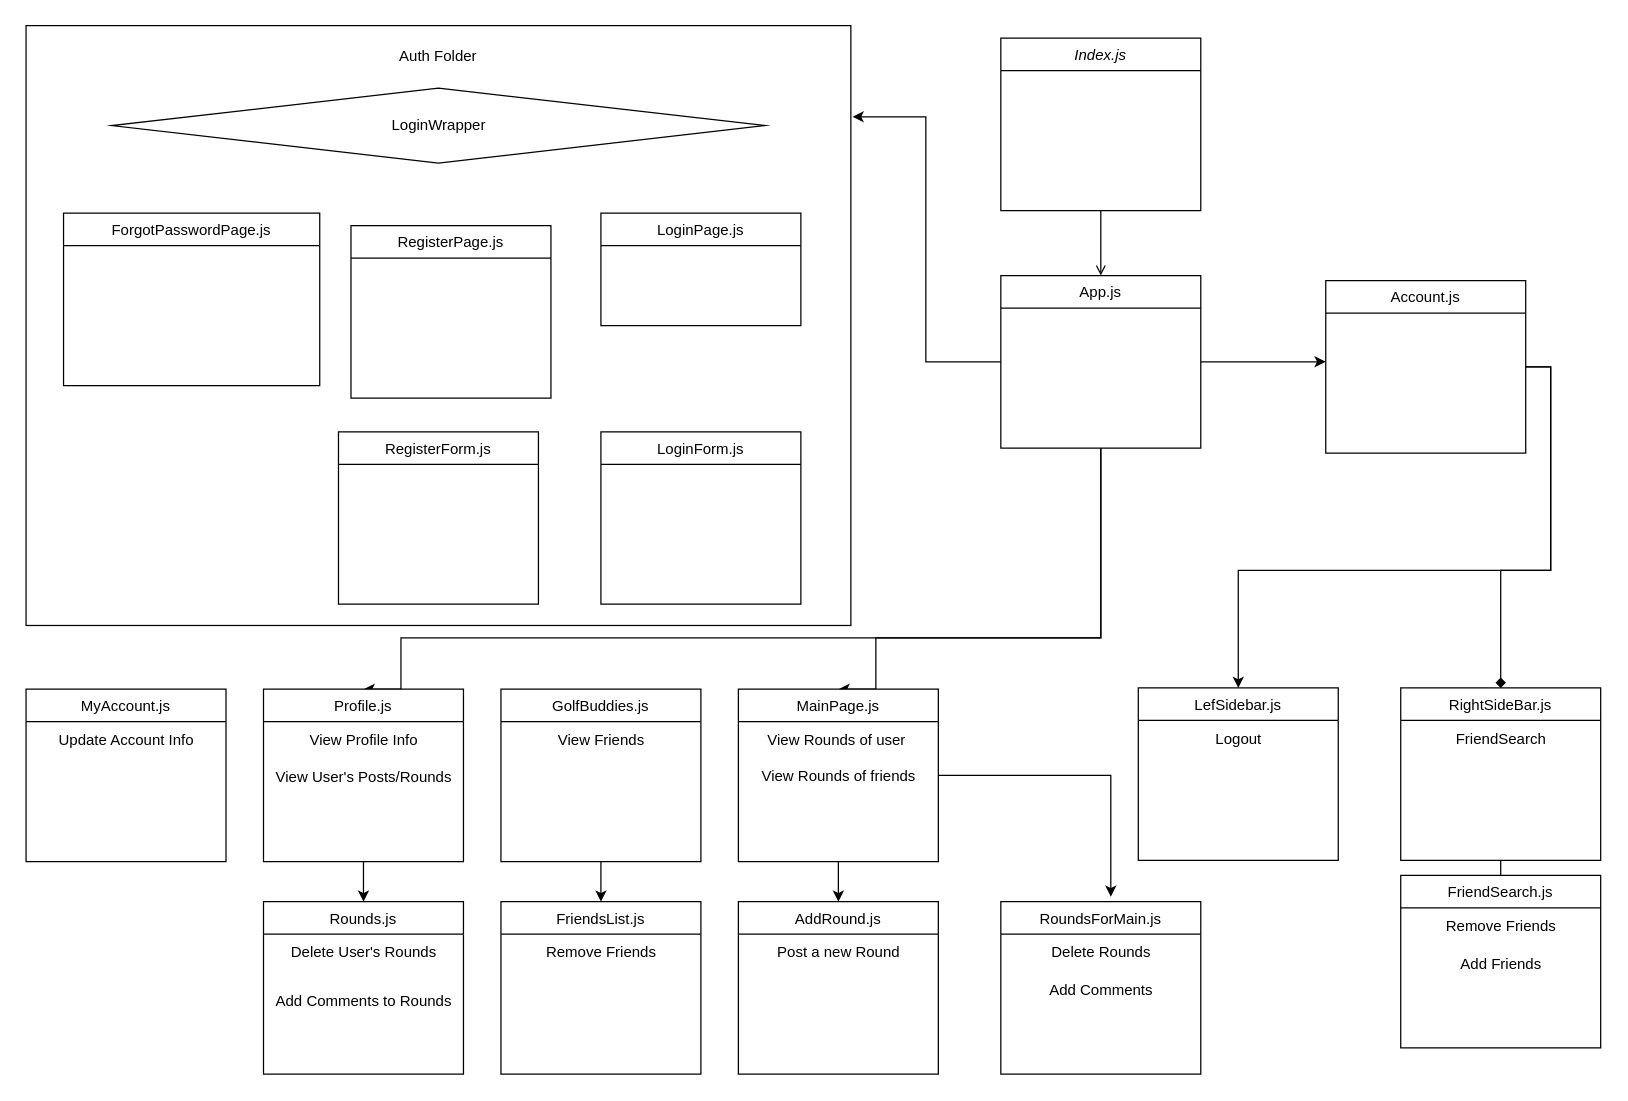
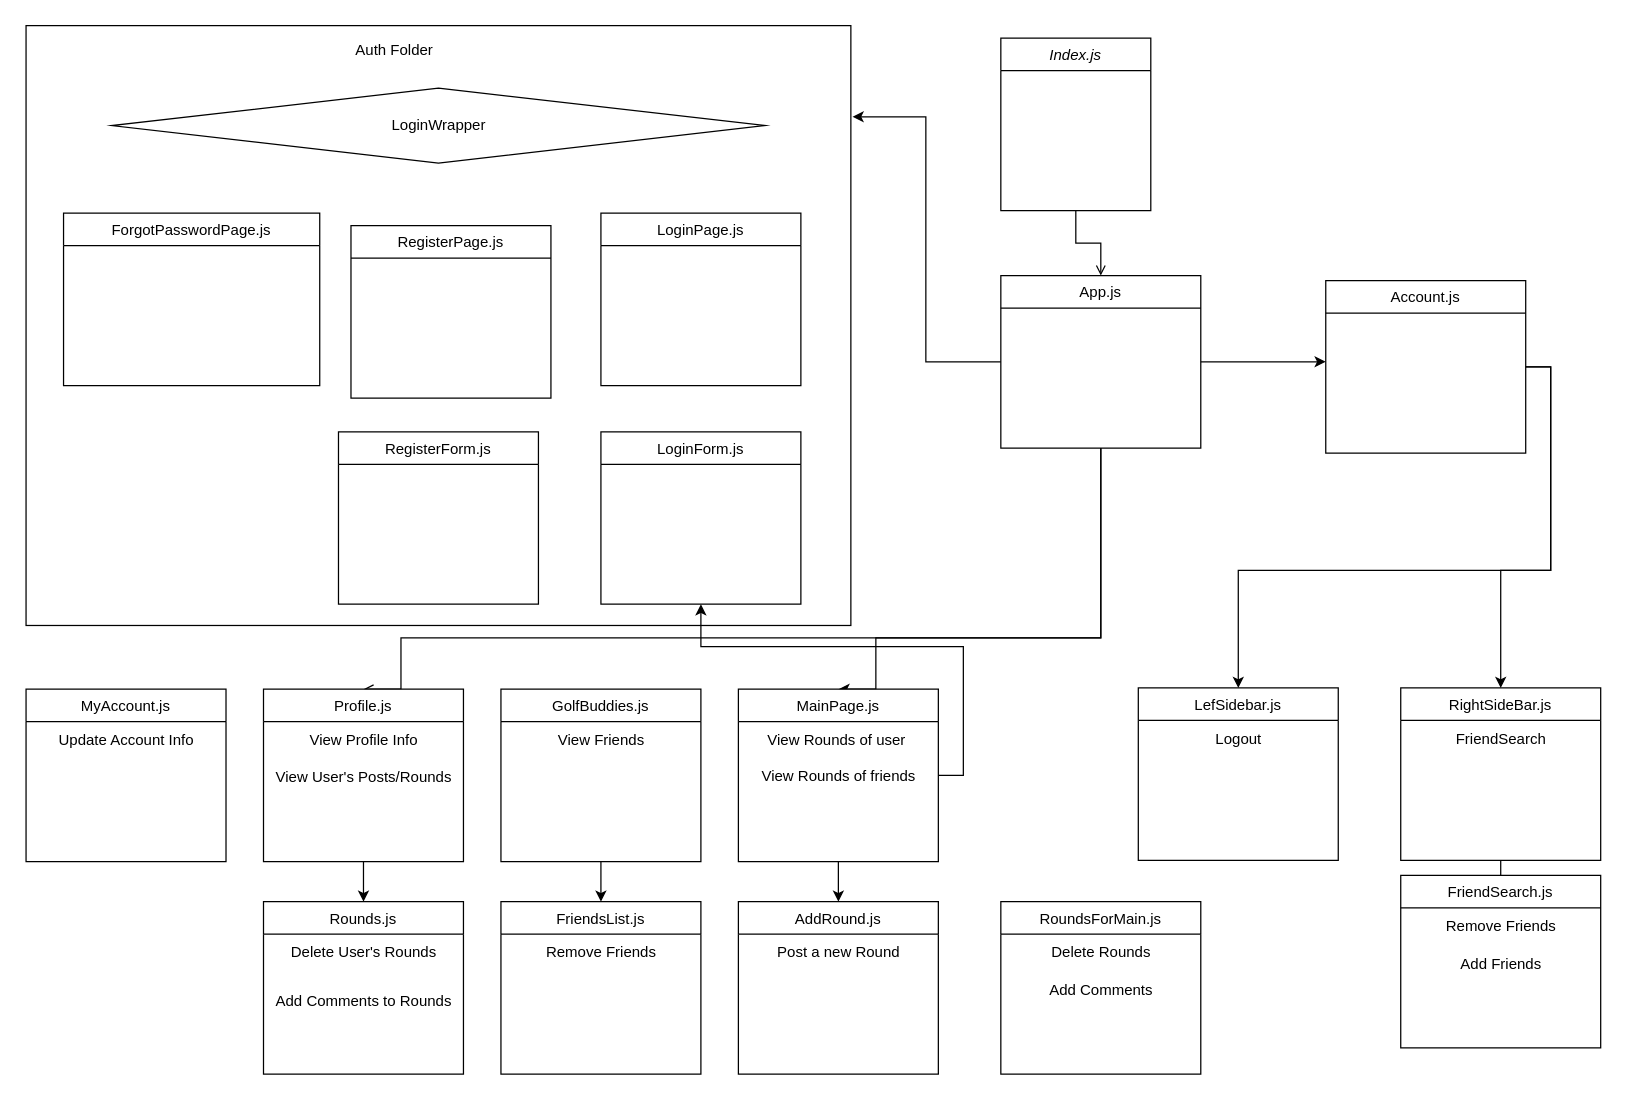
(438, 57) -> (394, 51)
(1101, 124) -> (1076, 124)
(701, 269) -> (701, 299)
(1501, 677) -> (1501, 678)
(373, 689) -> (371, 689)
(1093, 776) -> (880, 647)
